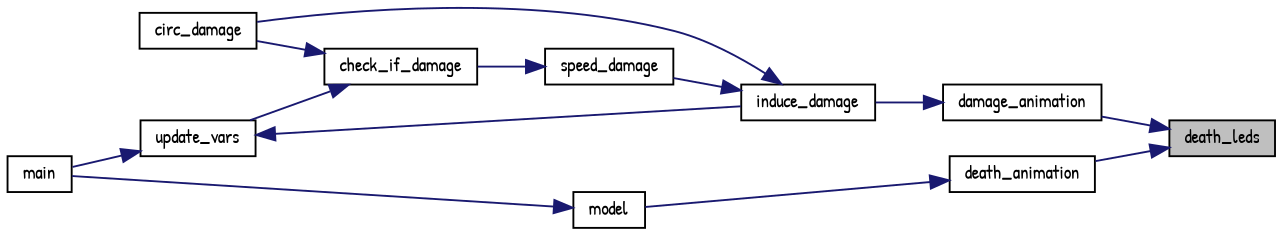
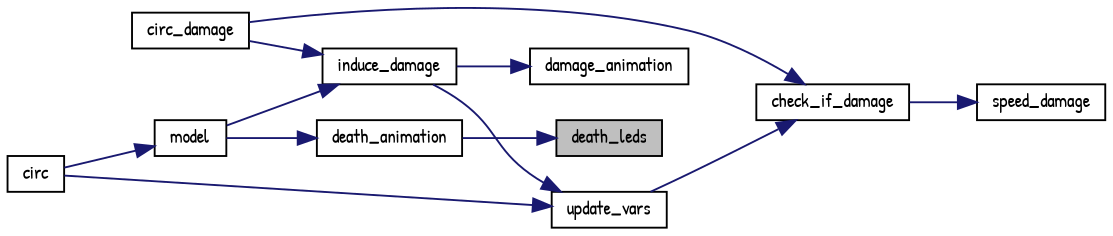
(698, 83) -> (274, 108)
(1126, 121) -> none
(40, 174) -> (36, 174)
